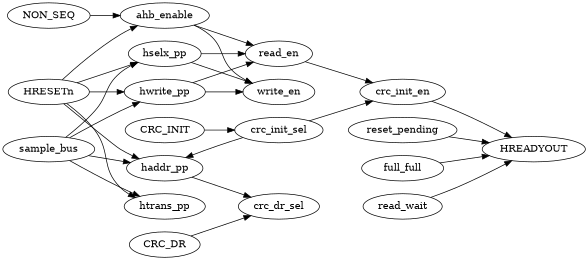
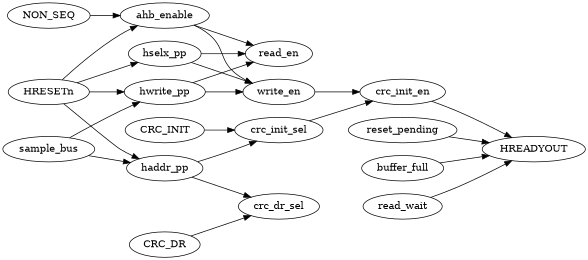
(335, 71) -> (334, 92)
(101, 103) -> none
(218, 146) -> (224, 153)
(403, 168) -> (403, 168)
(165, 206) -> none
